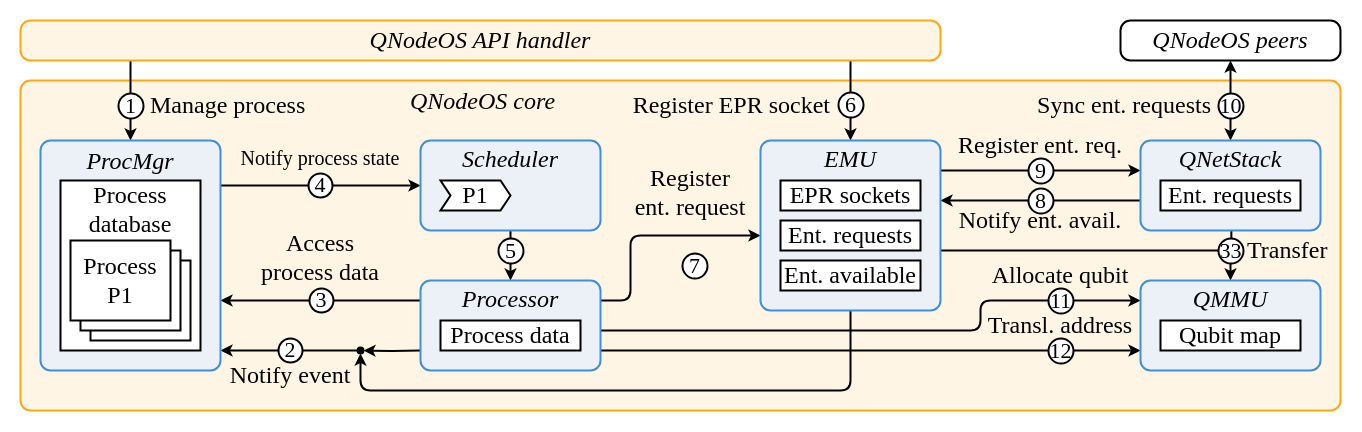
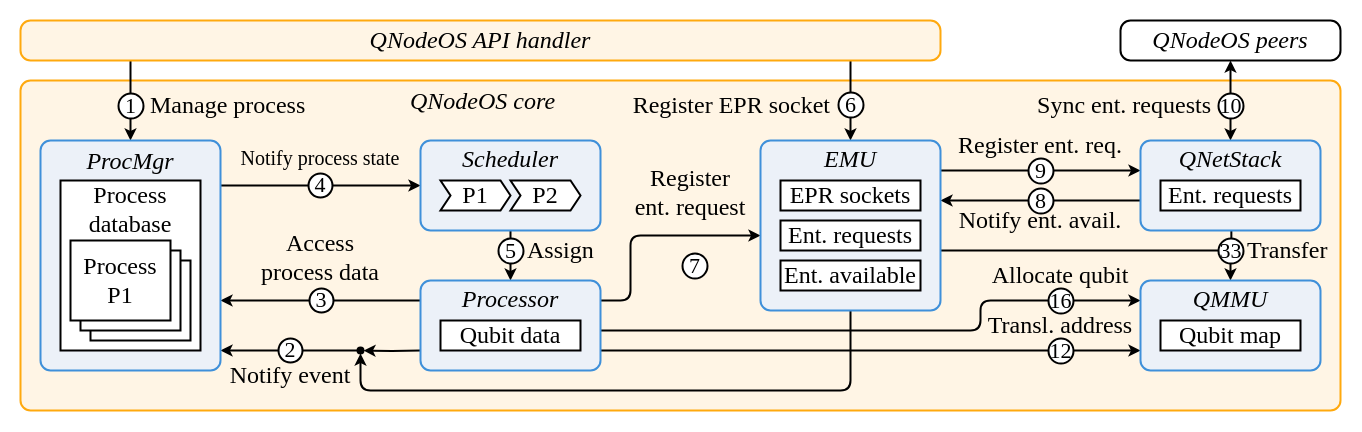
none -> (546, 196)
none -> (563, 251)
(1061, 302) -> (1061, 302)
(511, 336) -> (511, 336)
